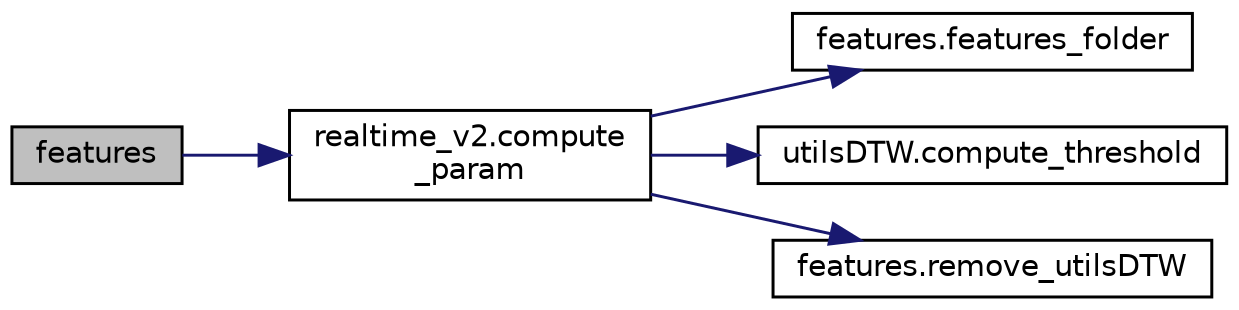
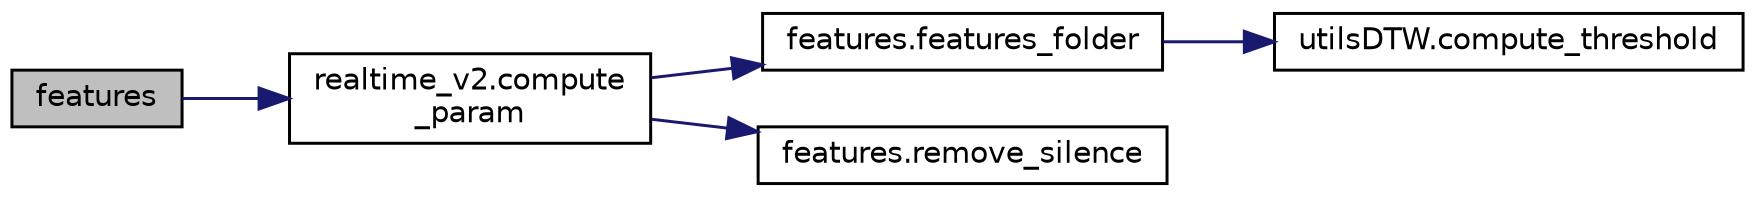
(689, 155) -> (1203, 42)
(992, 269) -> (963, 155)
